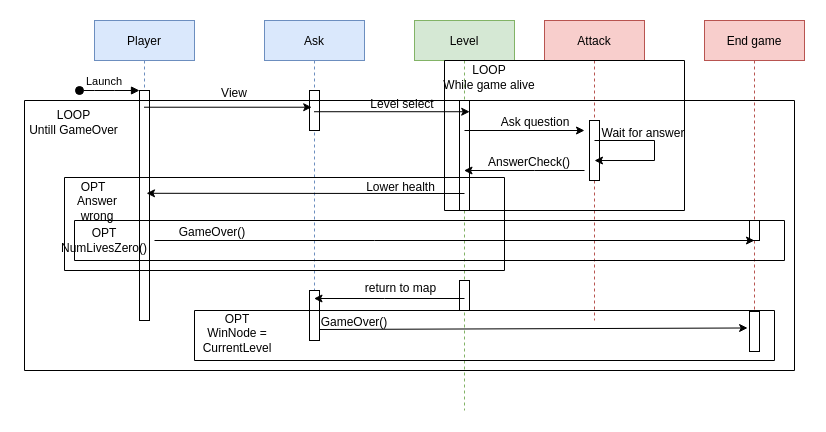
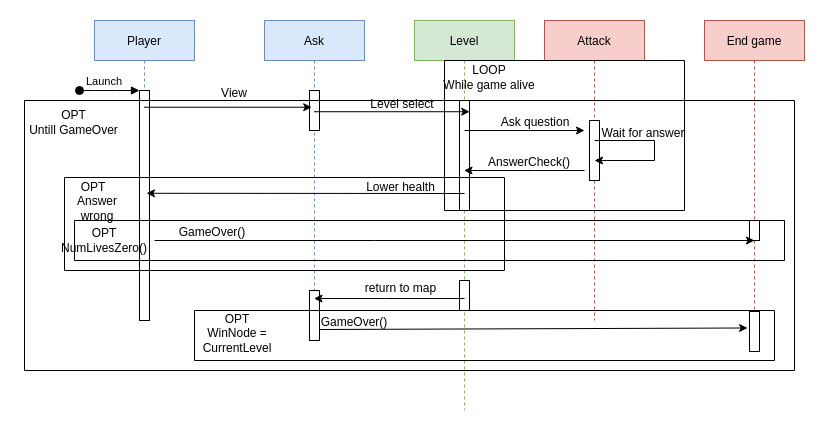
(74, 123) -> (74, 123)
